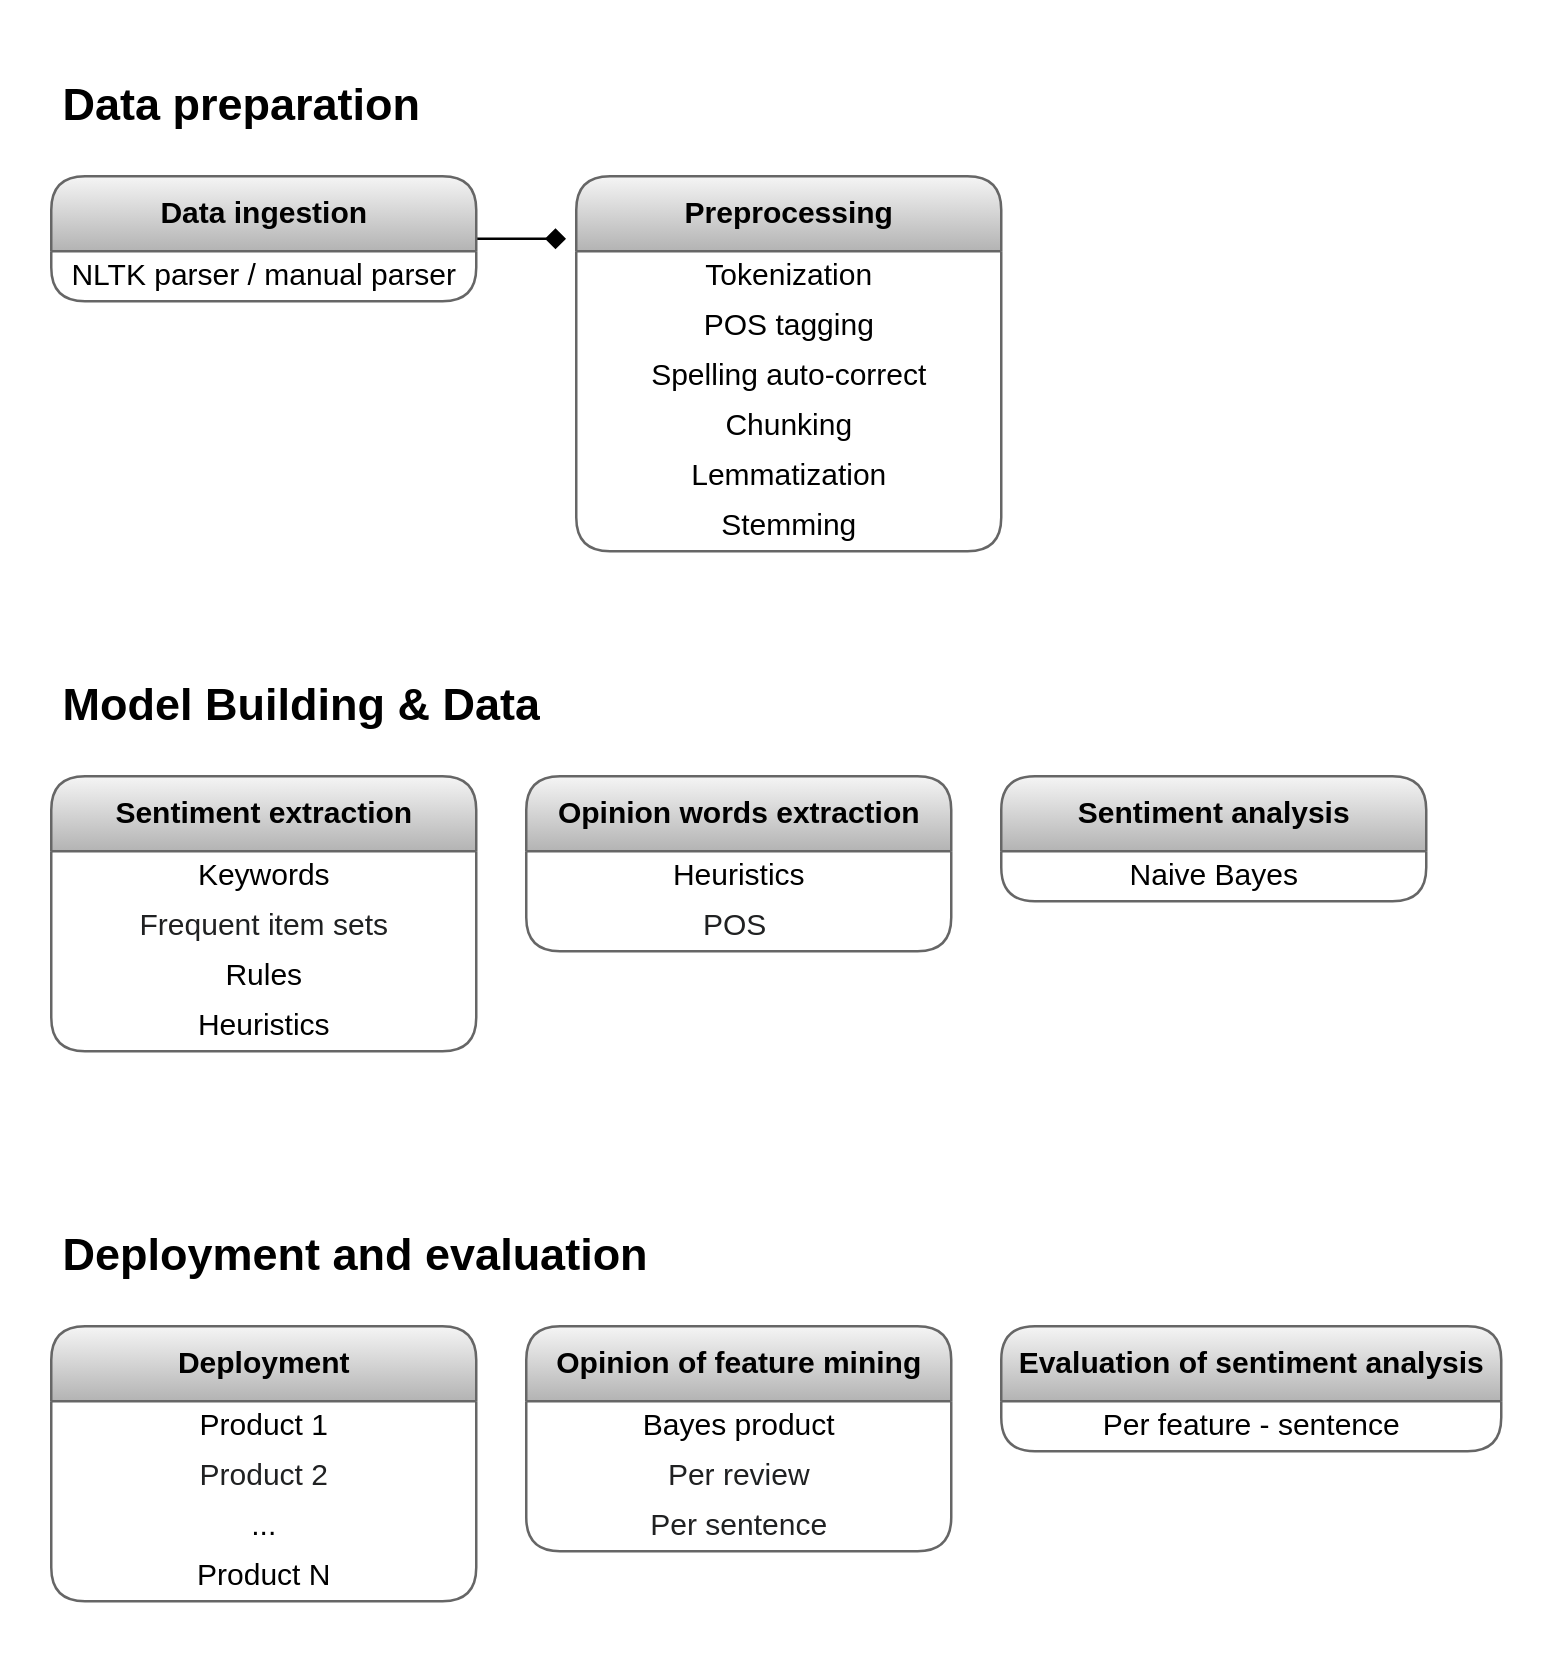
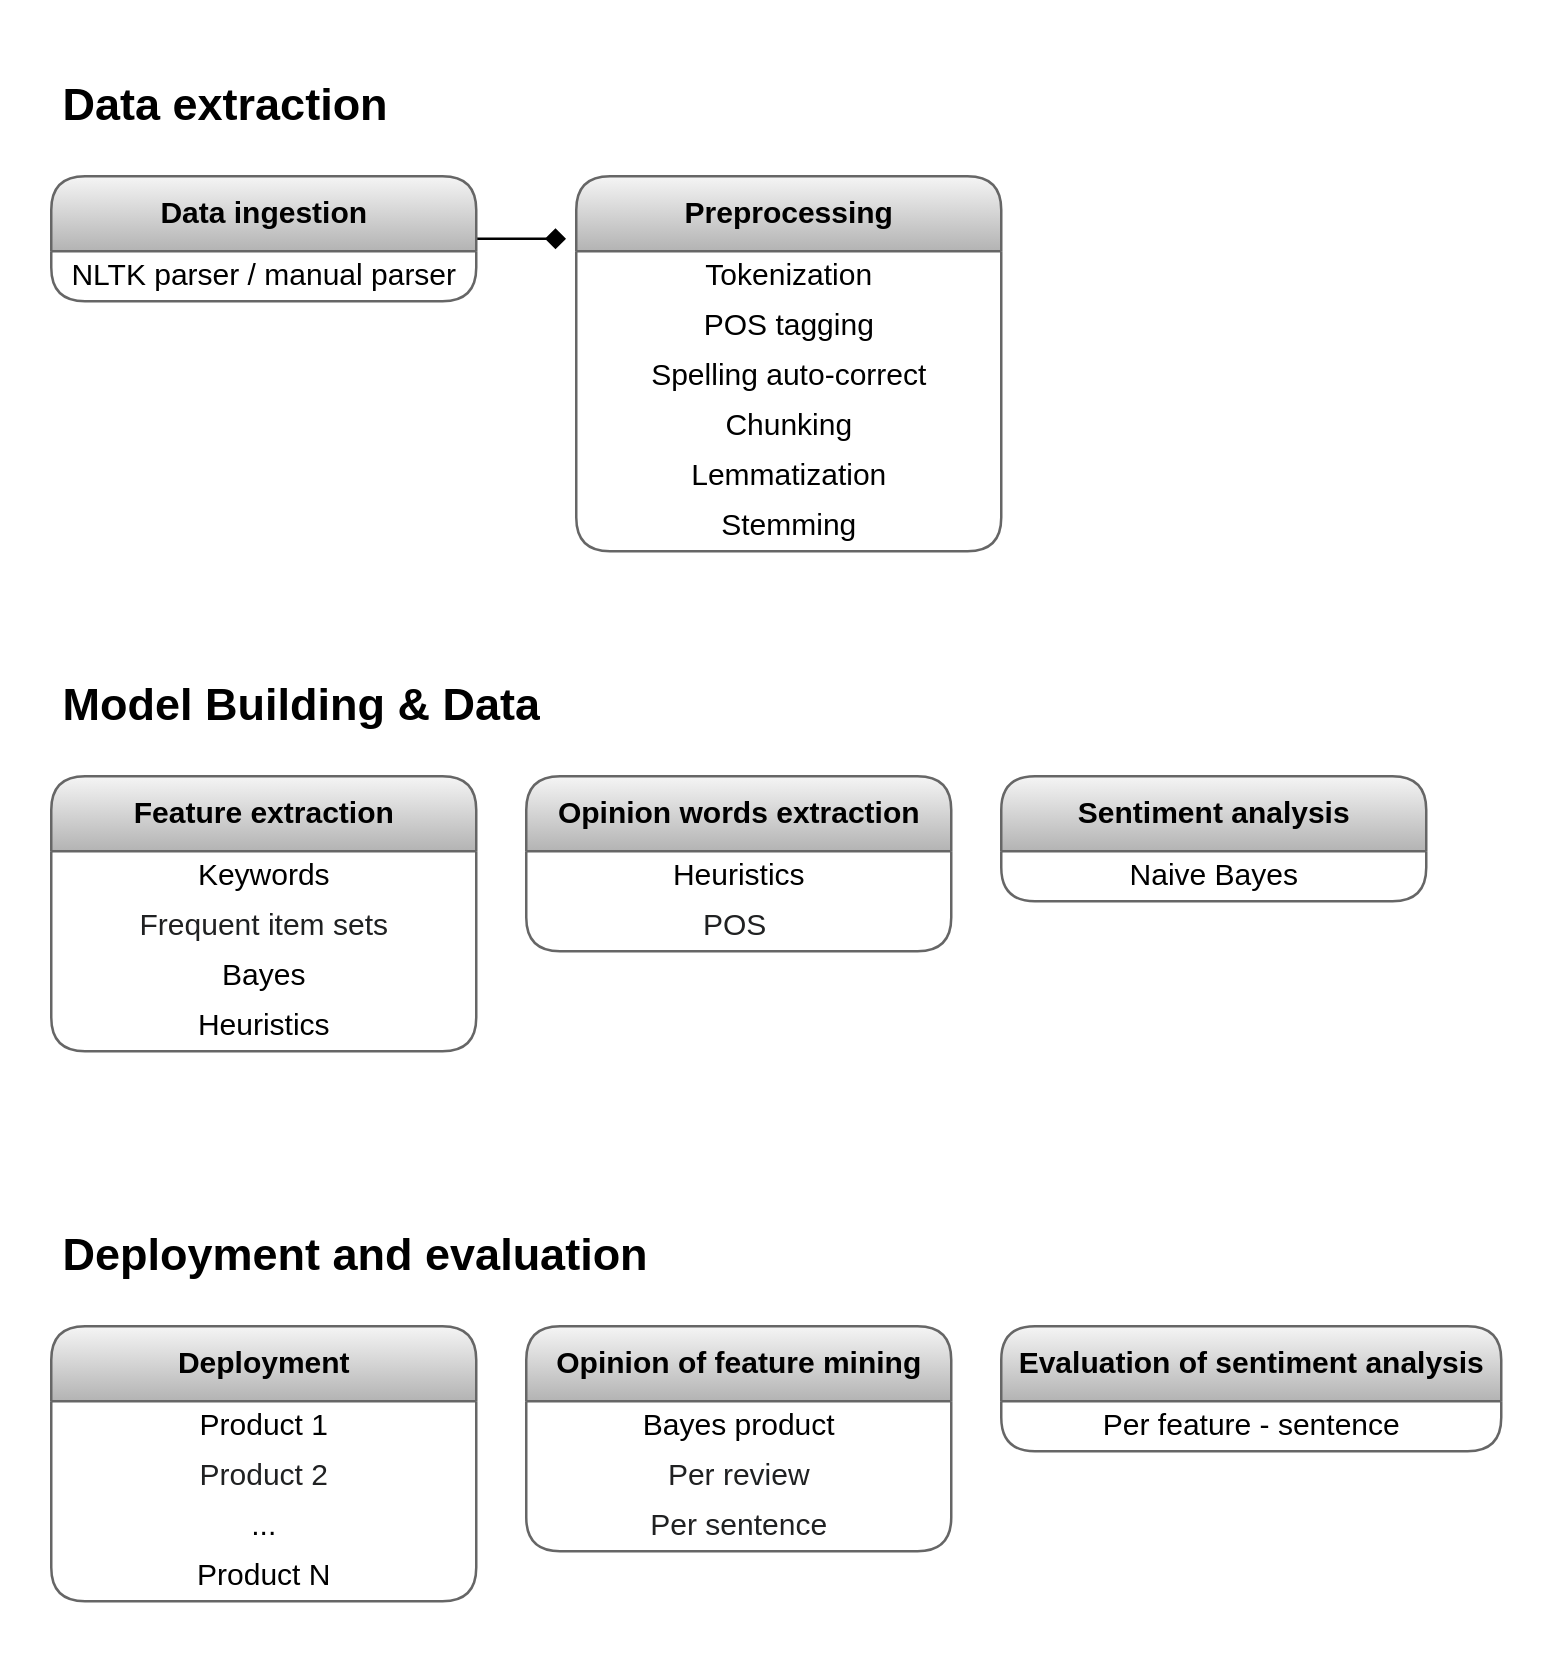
(190, 44) -> (182, 44)
(265, 814) -> (265, 814)
(265, 976) -> (265, 976)
